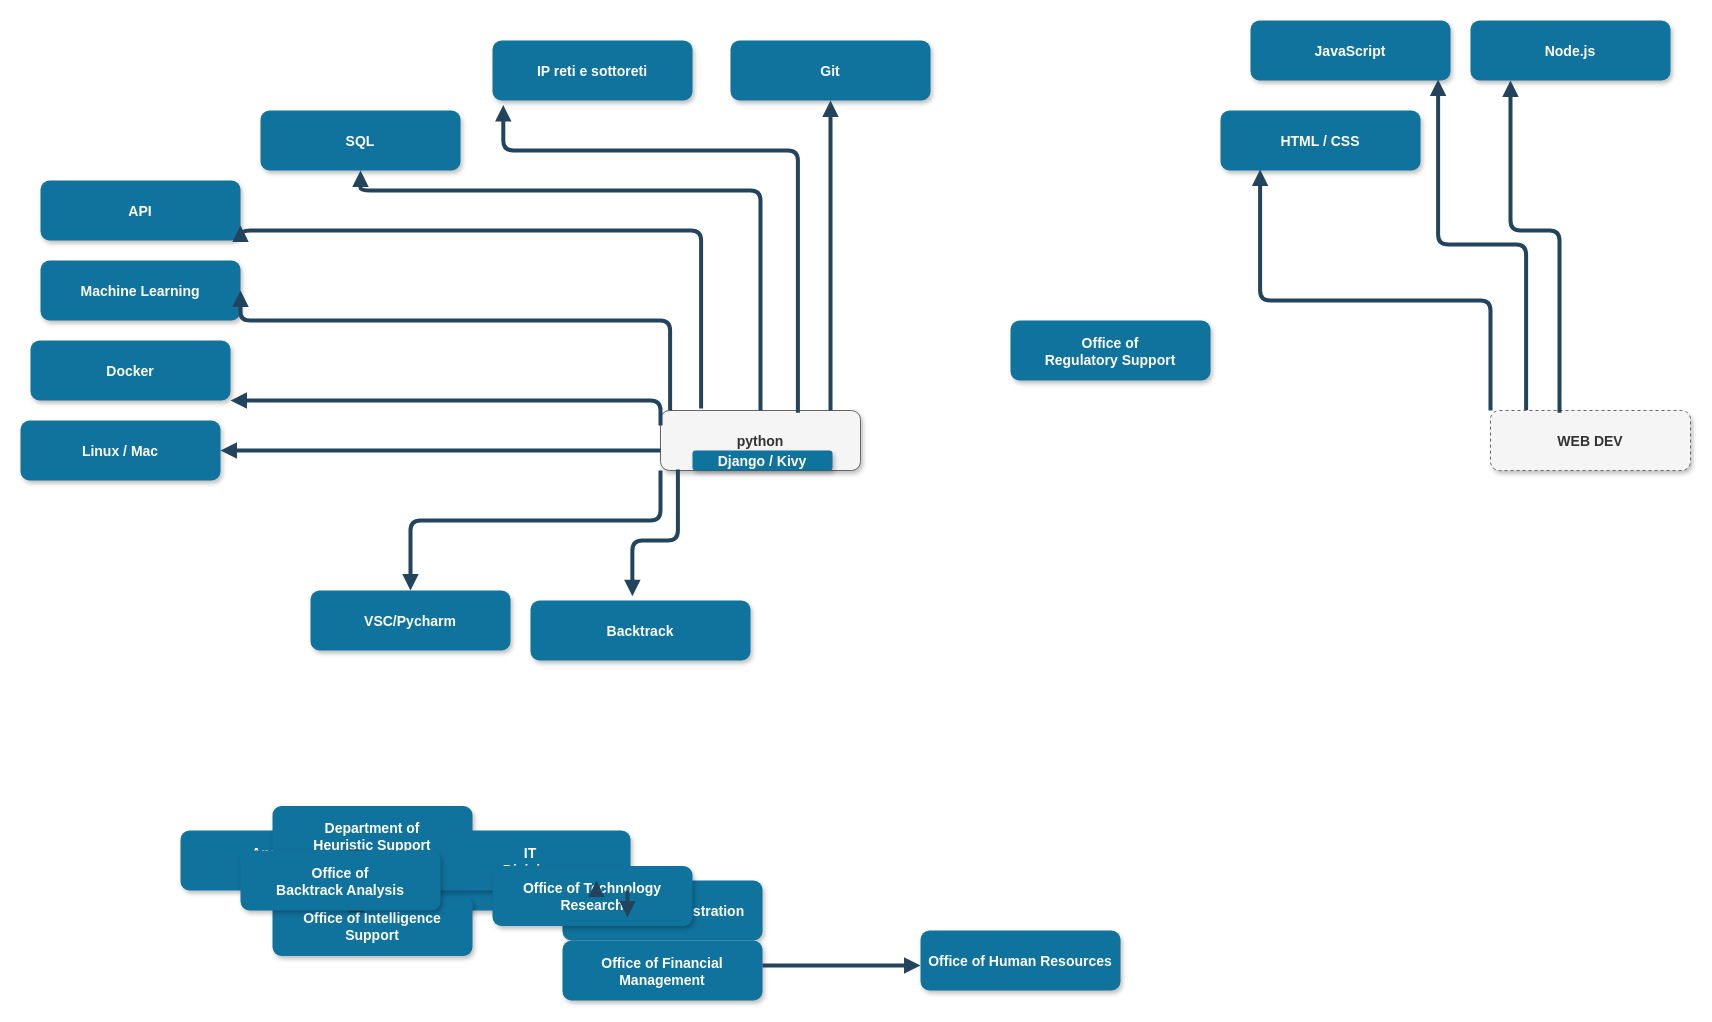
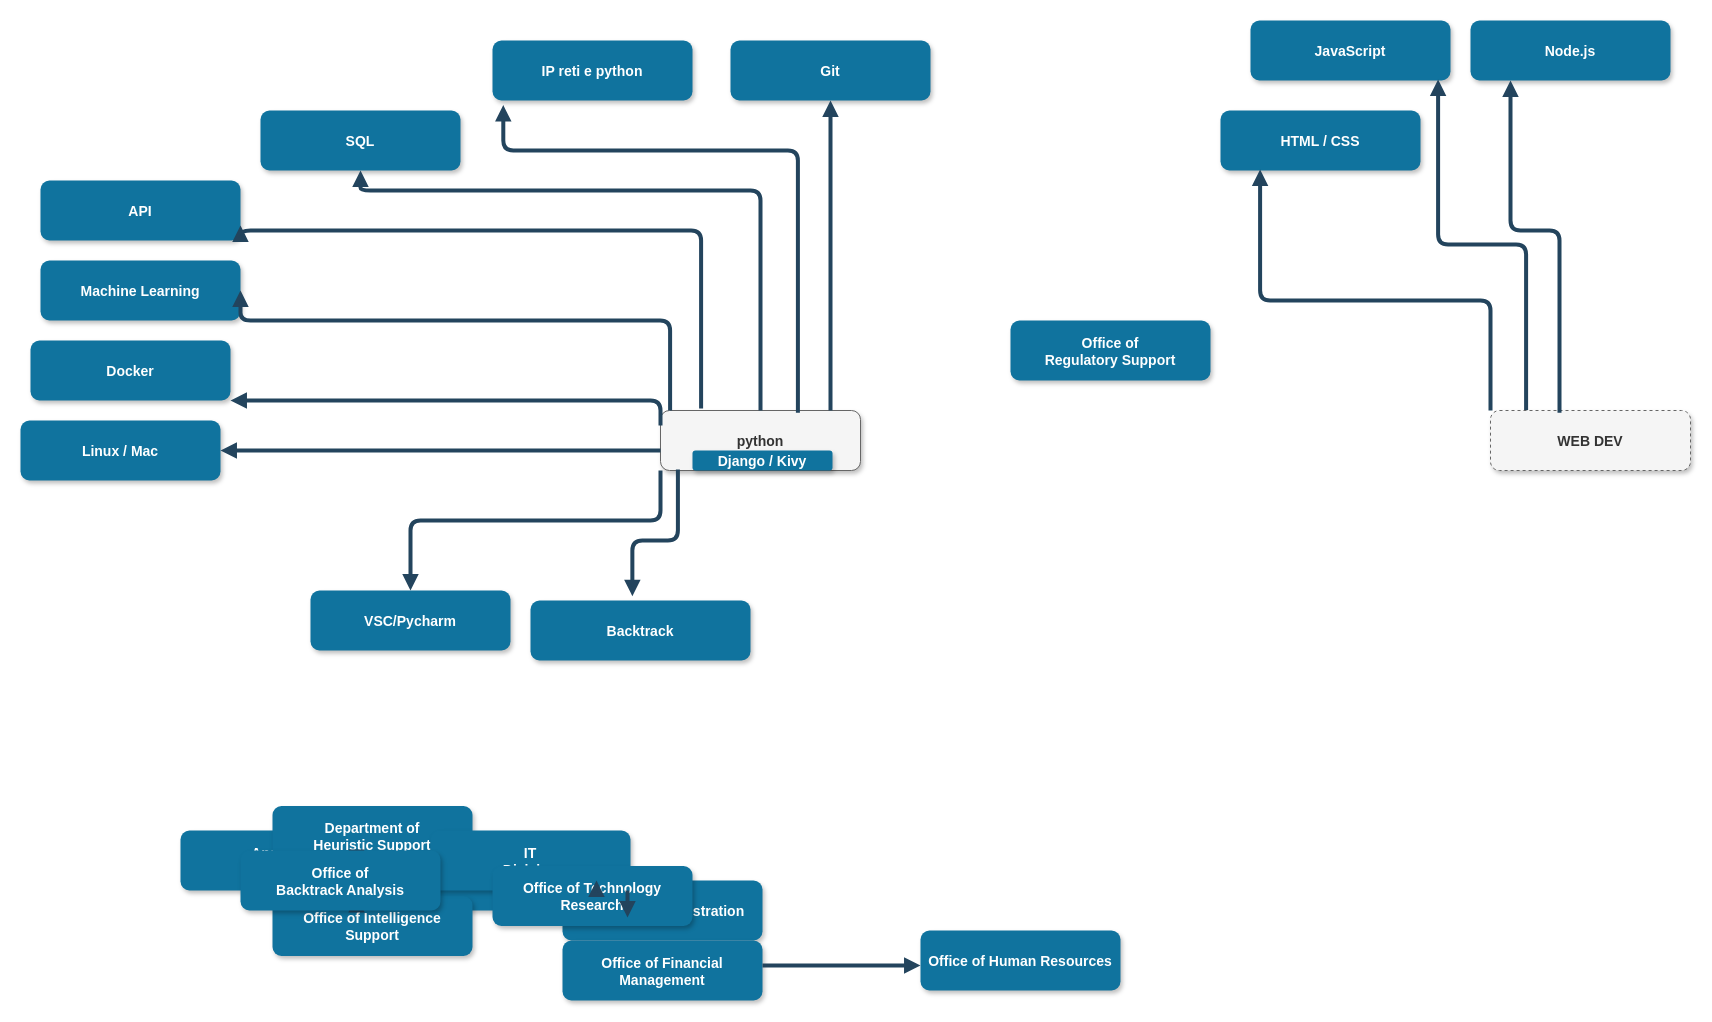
(592, 71) -> (592, 71)
